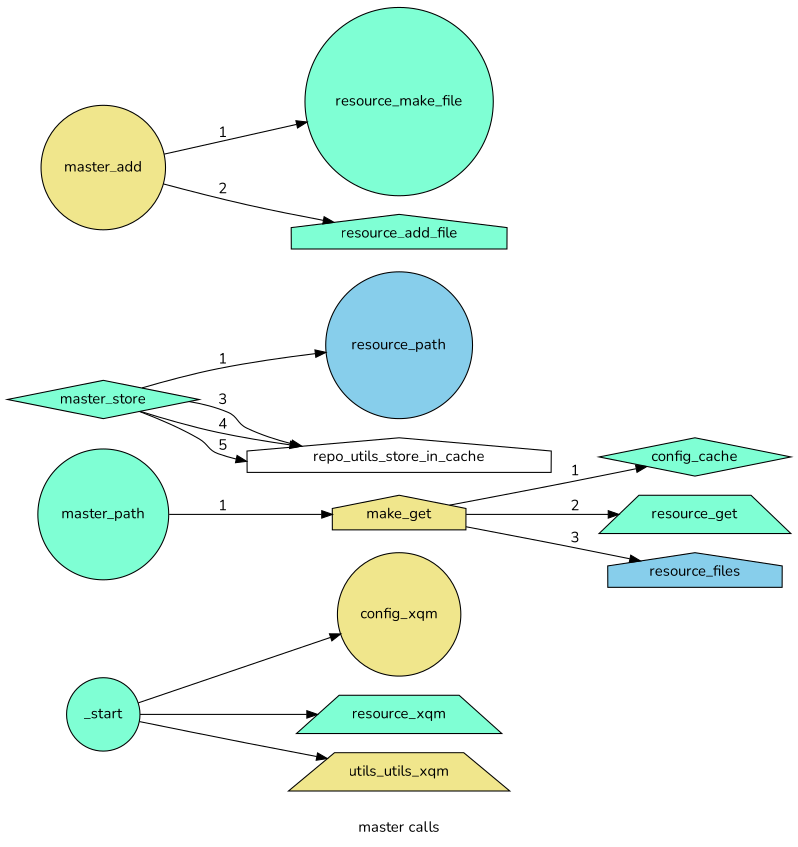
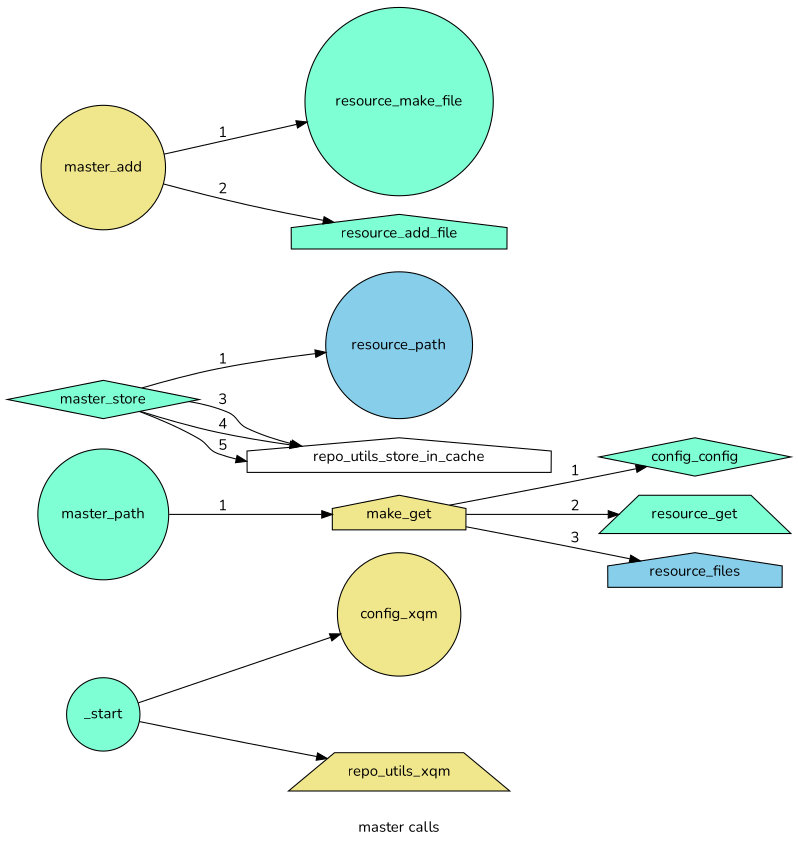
(695, 457) -> (695, 457)
(399, 714) -> none
(399, 772) -> (399, 772)
